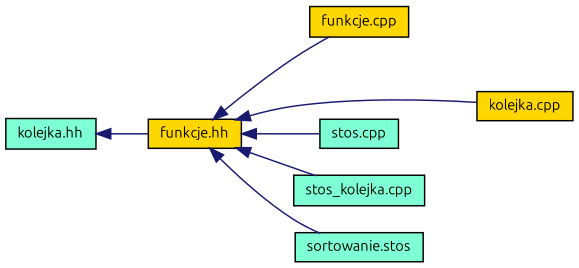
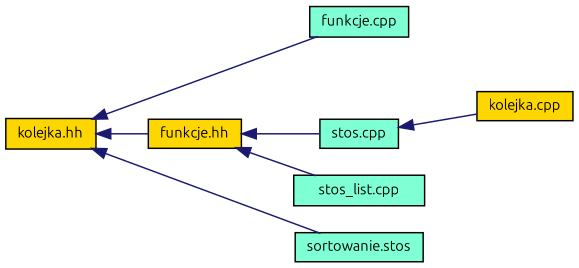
(359, 22) -> (359, 22)
(275, 71) -> (212, 75)
(363, 101) -> (445, 119)
(51, 134) -> (51, 134)
(359, 190) -> (359, 190)
(267, 200) -> (213, 193)
